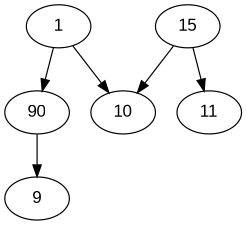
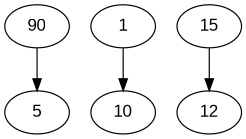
(49, 64) -> none
(159, 65) -> none
(209, 112) -> (209, 112)
(37, 199) -> (37, 112)
